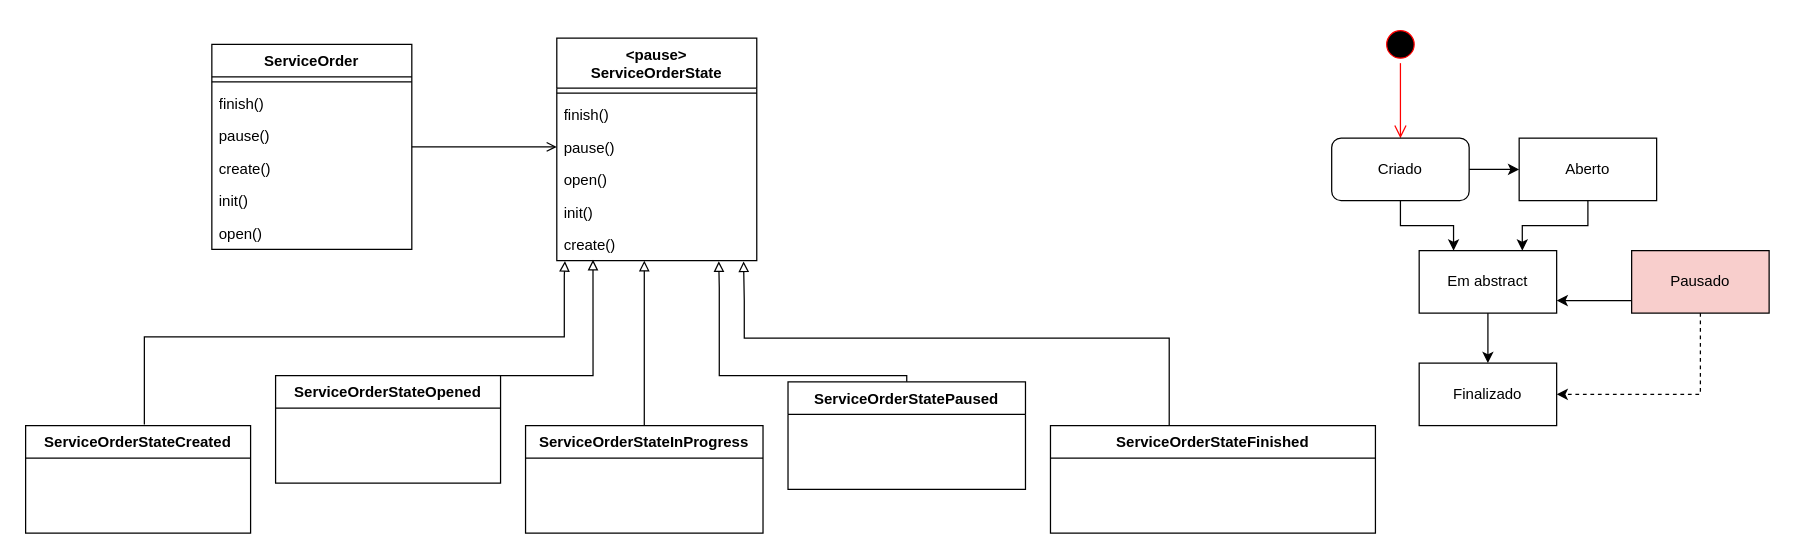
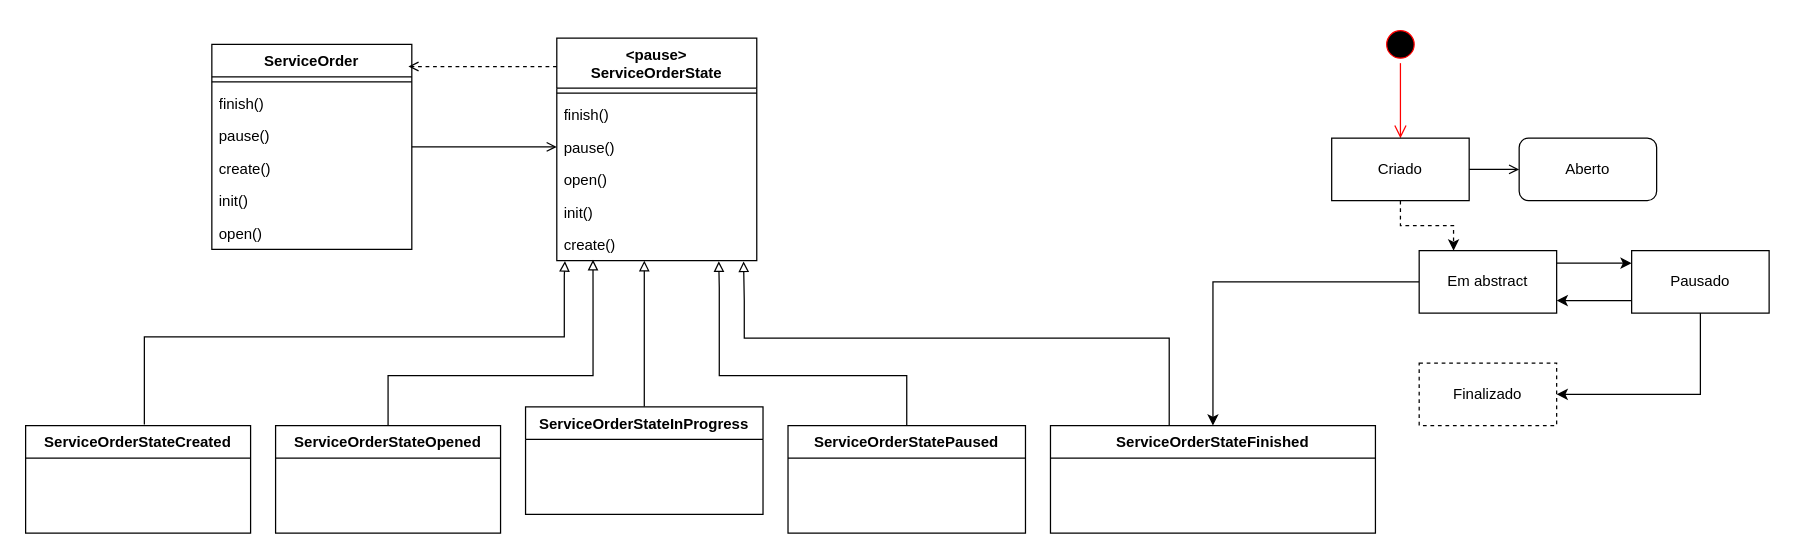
none -> (484, 67)
(1401, 169) -> (1401, 169)
(1509, 169) -> (1511, 169)
(1588, 169) -> (1588, 169)
(1424, 226) -> (1424, 226)
(1560, 226) -> none
none -> (1590, 263)
(1701, 282) -> (1701, 282)
(1488, 334) -> (1249, 282)
(1488, 394) -> (1488, 394)
(1672, 394) -> (1672, 394)
(388, 429) -> (388, 479)
(907, 436) -> (907, 479)
(644, 479) -> (644, 461)
